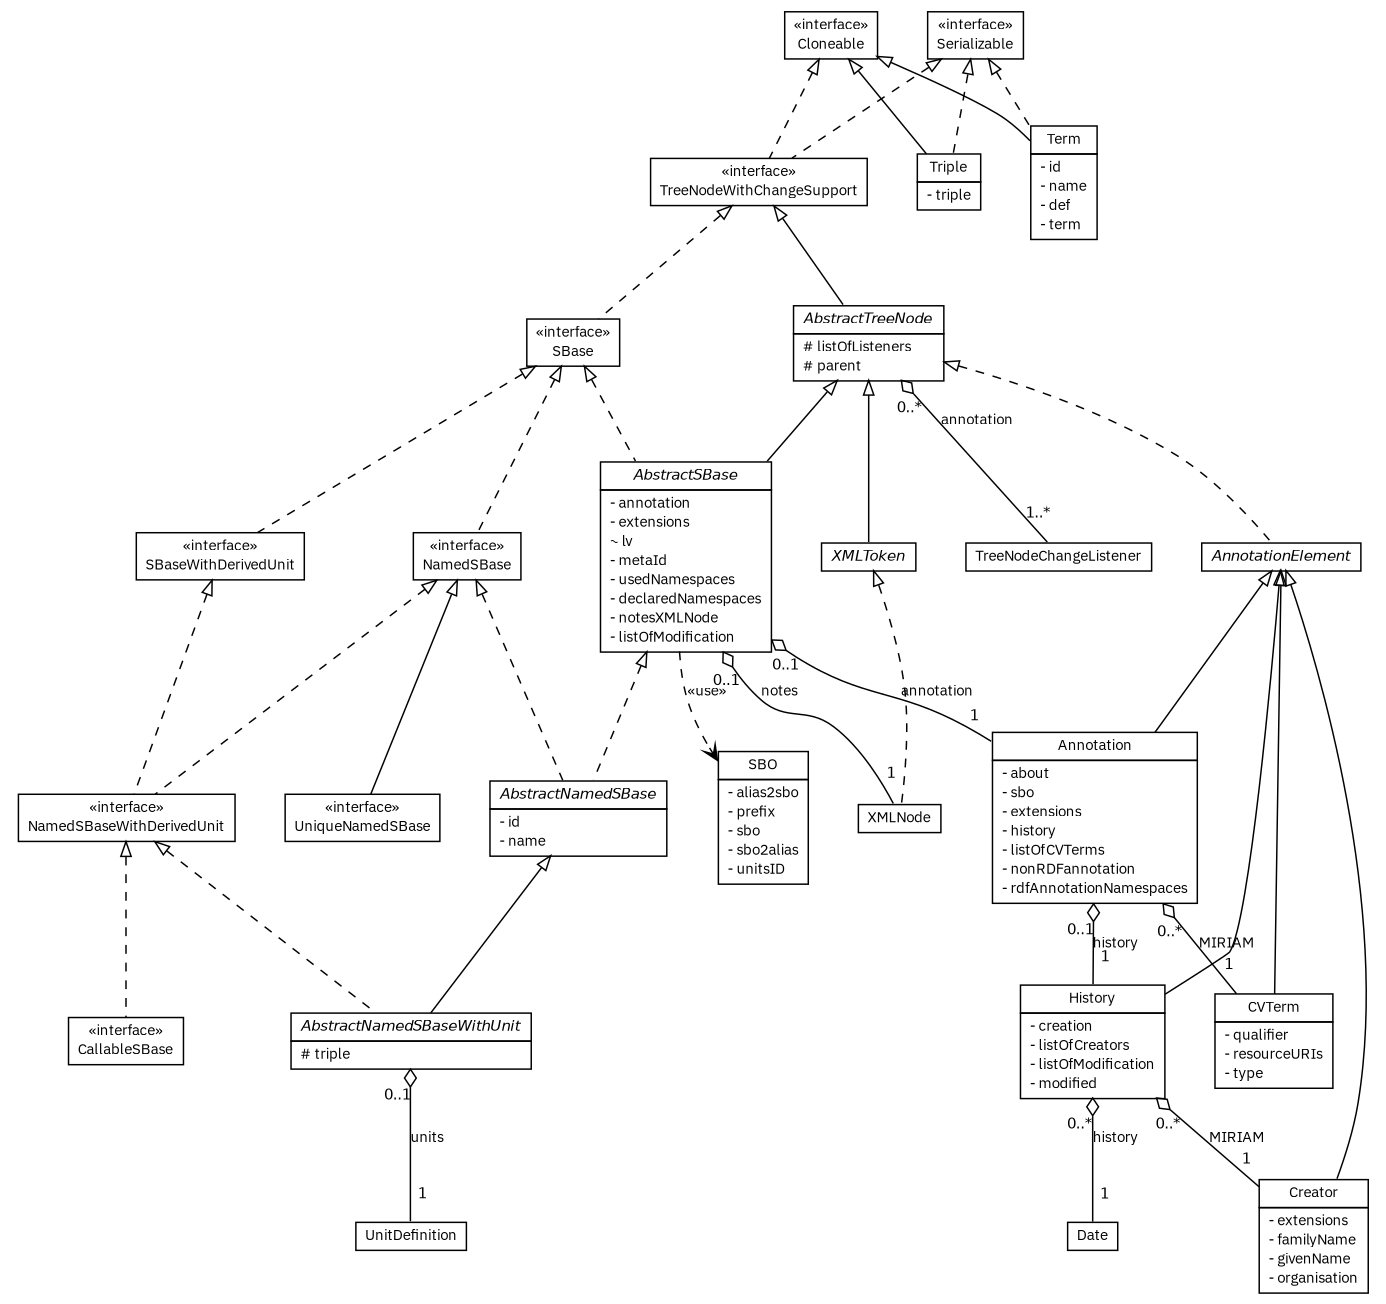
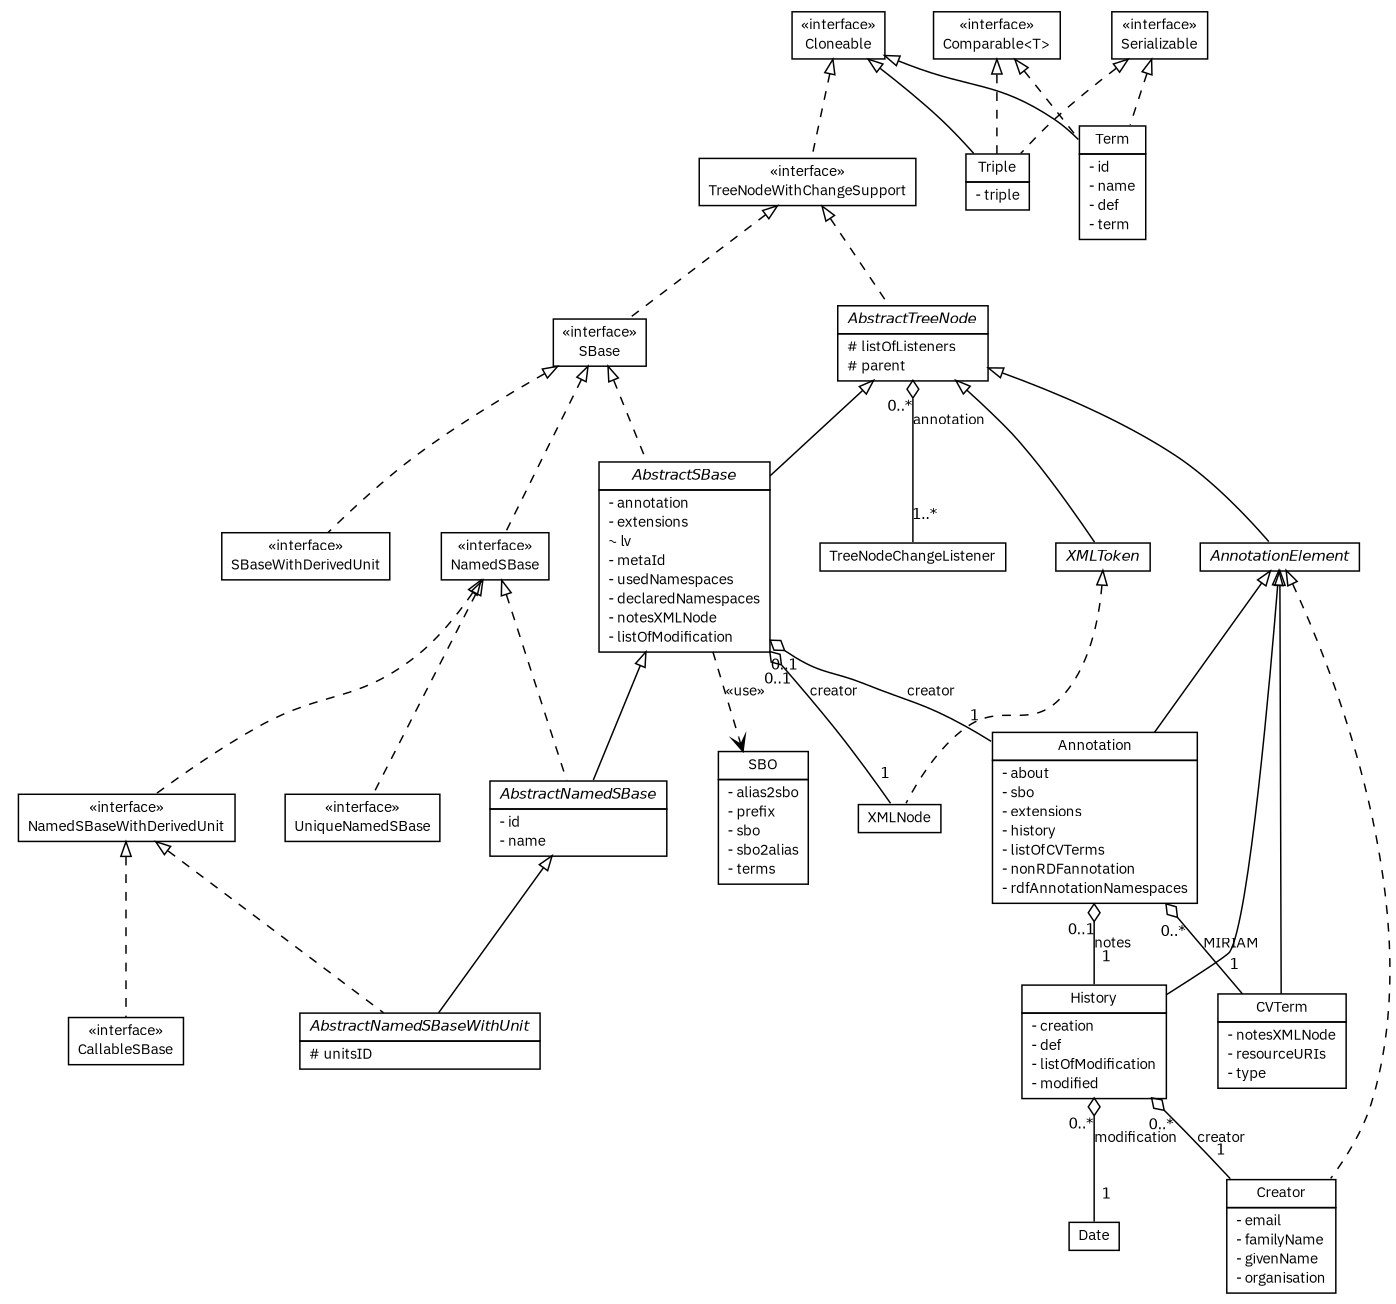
none -> (997, 35)
(860, 113) -> none
(813, 262) -> (859, 262)
(1129, 430) -> (1148, 439)
(780, 692) -> (834, 692)
(937, 692) -> (931, 692)
(171, 694) -> none
(411, 694) -> (425, 694)
(617, 723) -> (617, 723)
(757, 869) -> (752, 869)
(1359, 879) -> (1383, 880)
(1116, 944) -> (1113, 944)
(1257, 1035) -> (1282, 1035)
(1080, 1046) -> (1046, 1046)
(326, 1054) -> (341, 1054)
(1116, 1138) -> (1136, 1138)
(1237, 1138) -> (1222, 1138)
(1309, 1221) -> (1259, 1221)
(410, 1236) -> none
